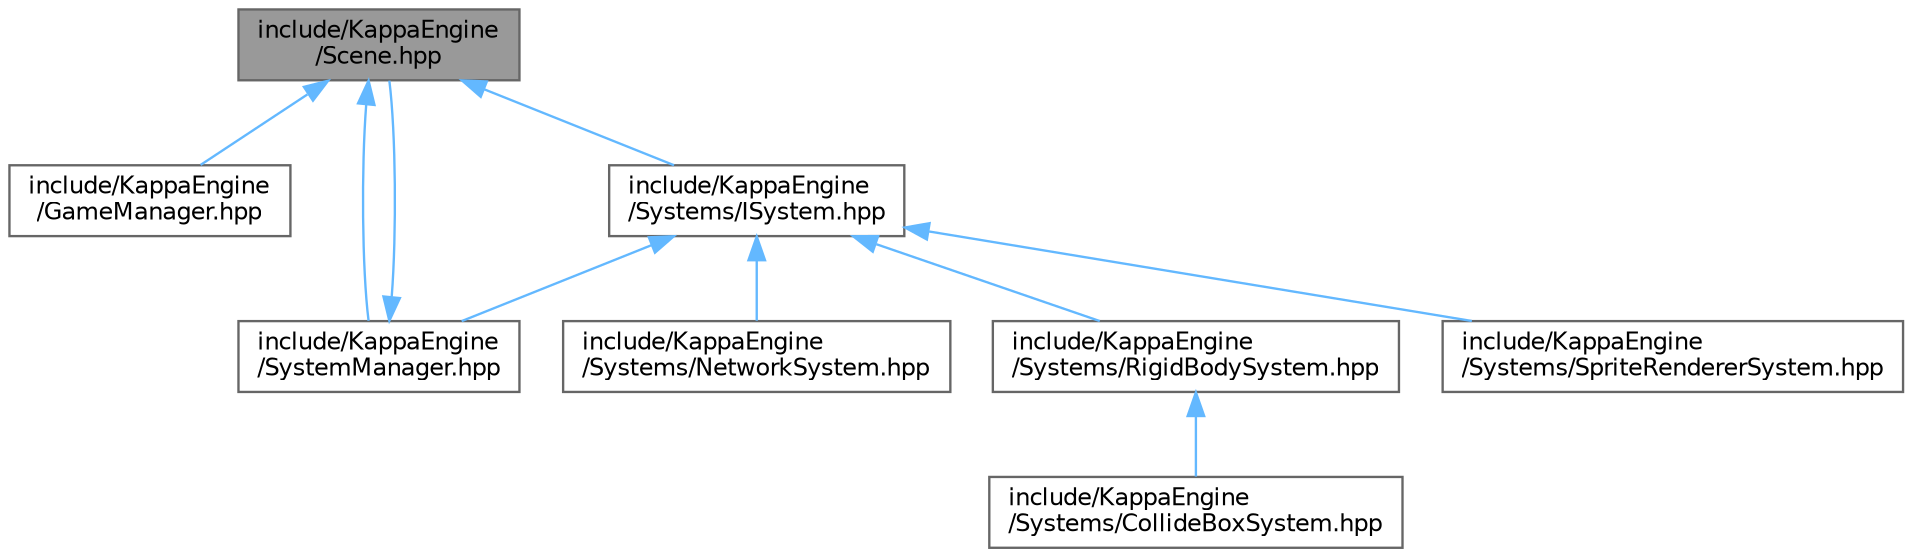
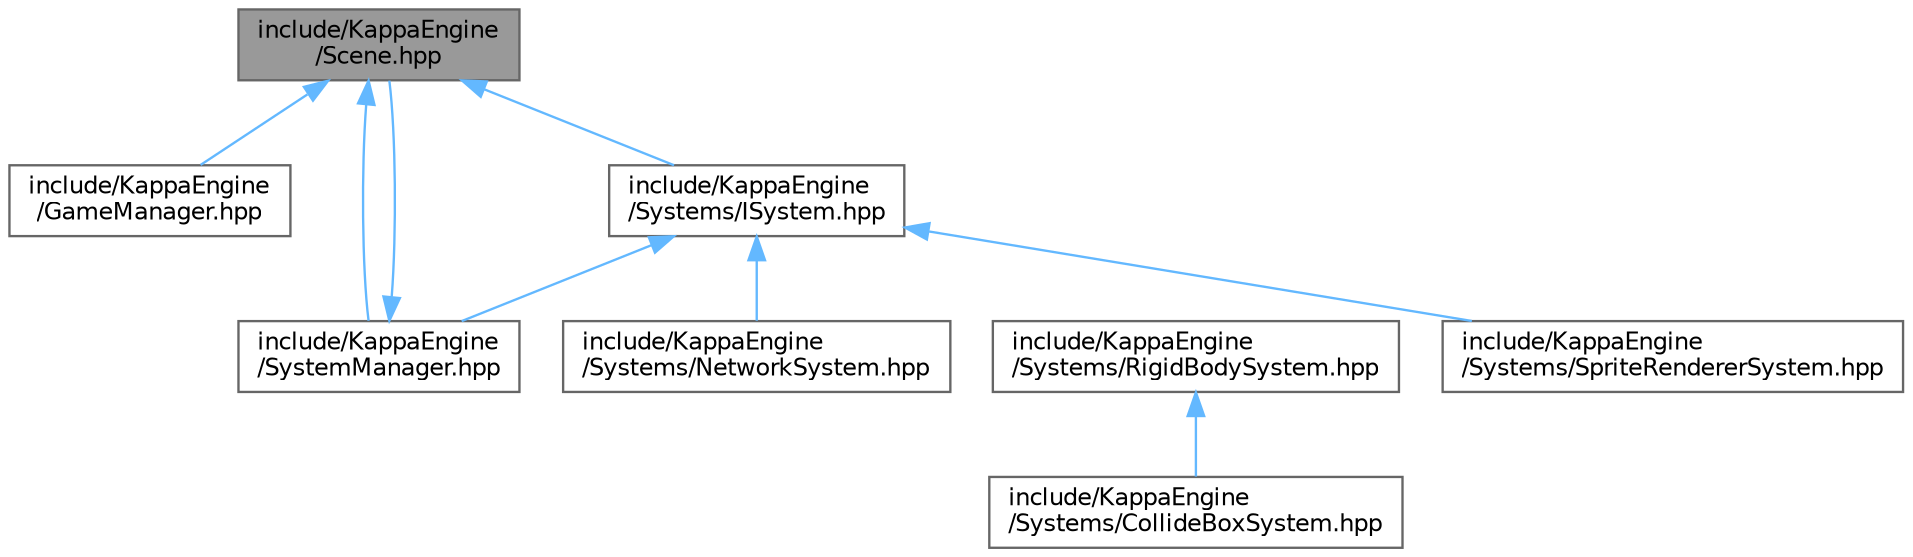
(988, 283) -> none
